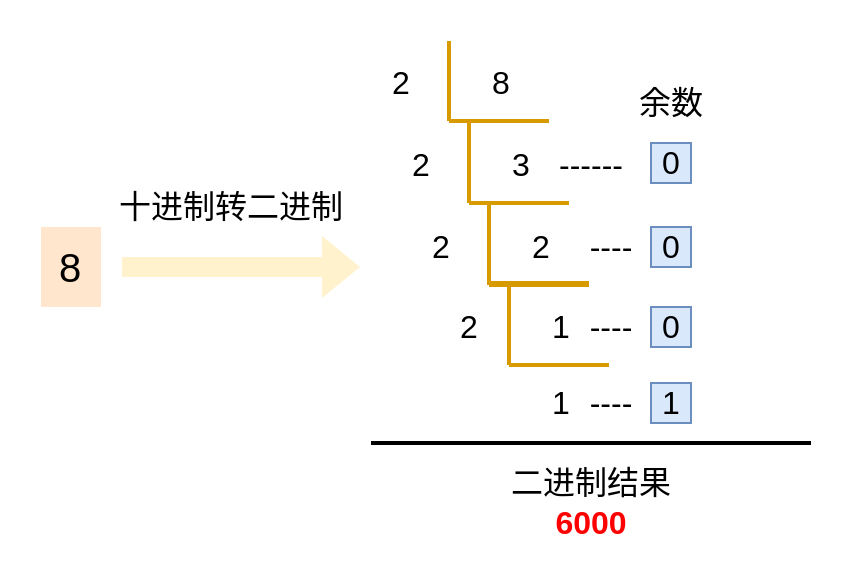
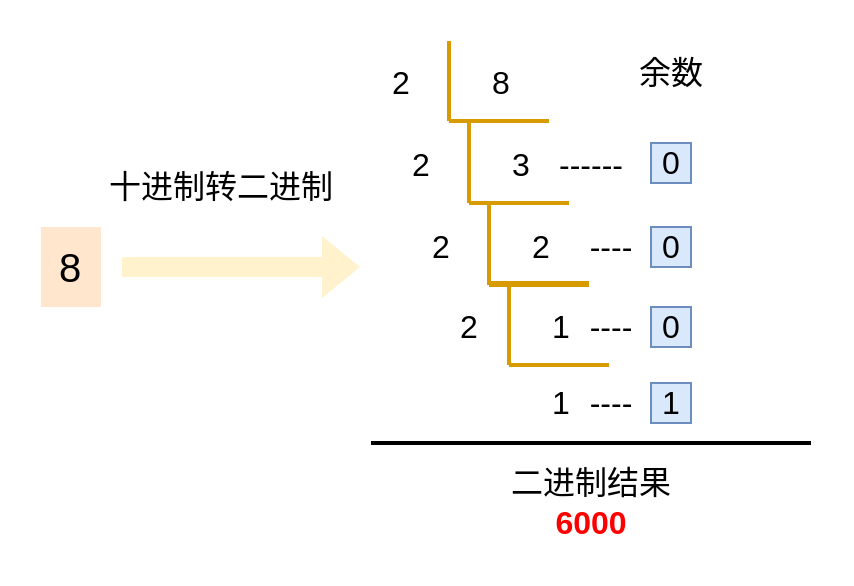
(671, 103) -> (671, 73)
(231, 207) -> (221, 187)
